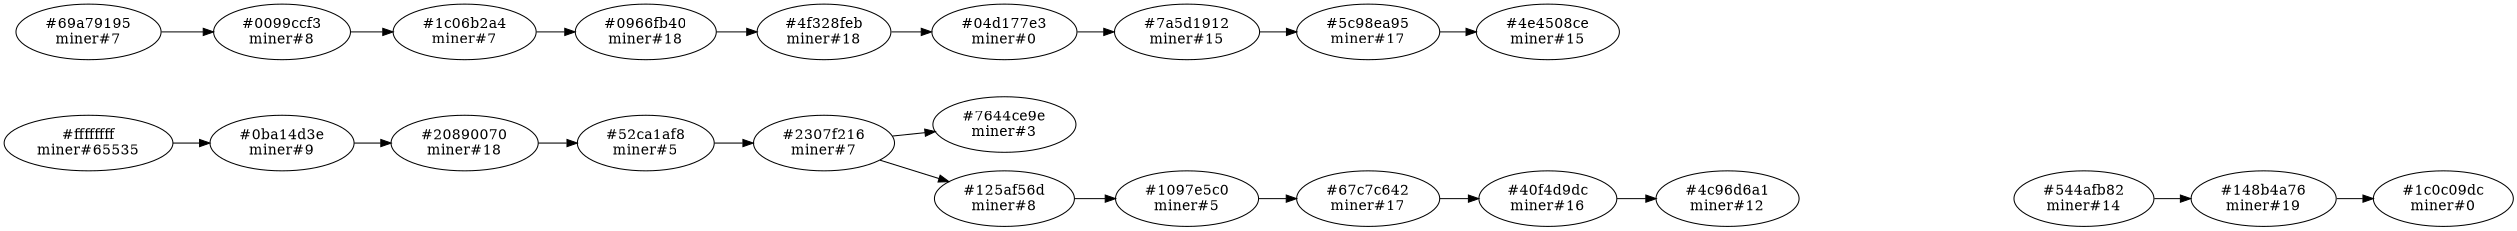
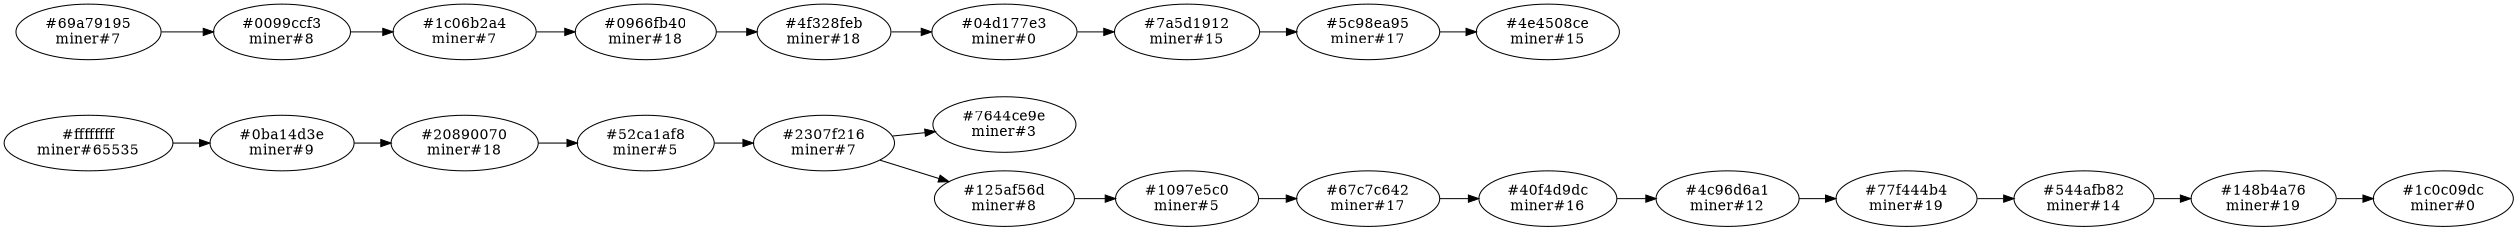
none -> (1907, 199)
